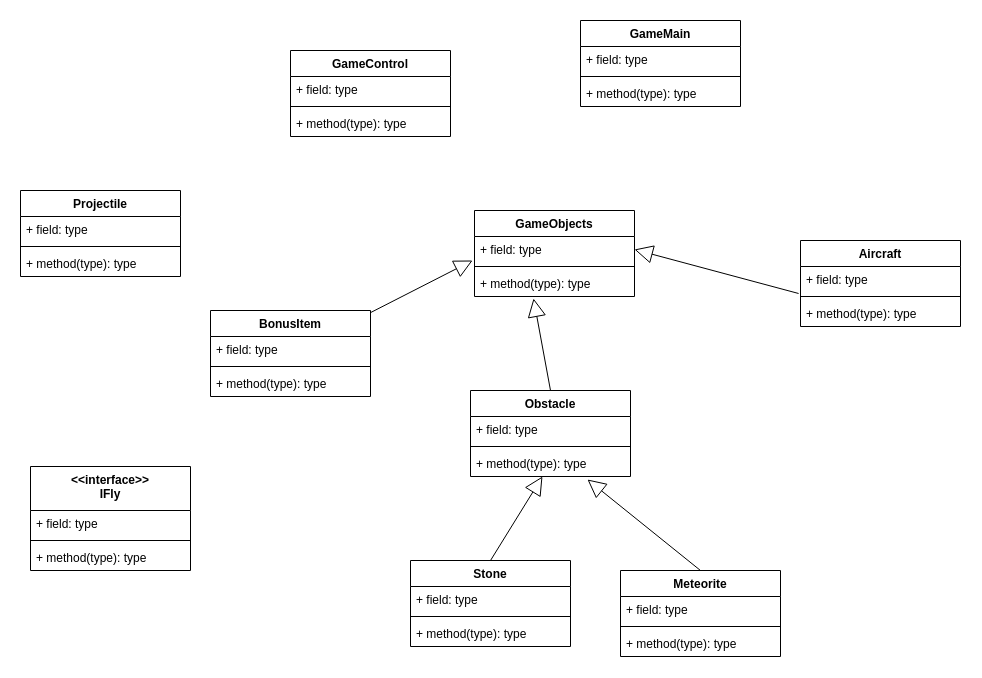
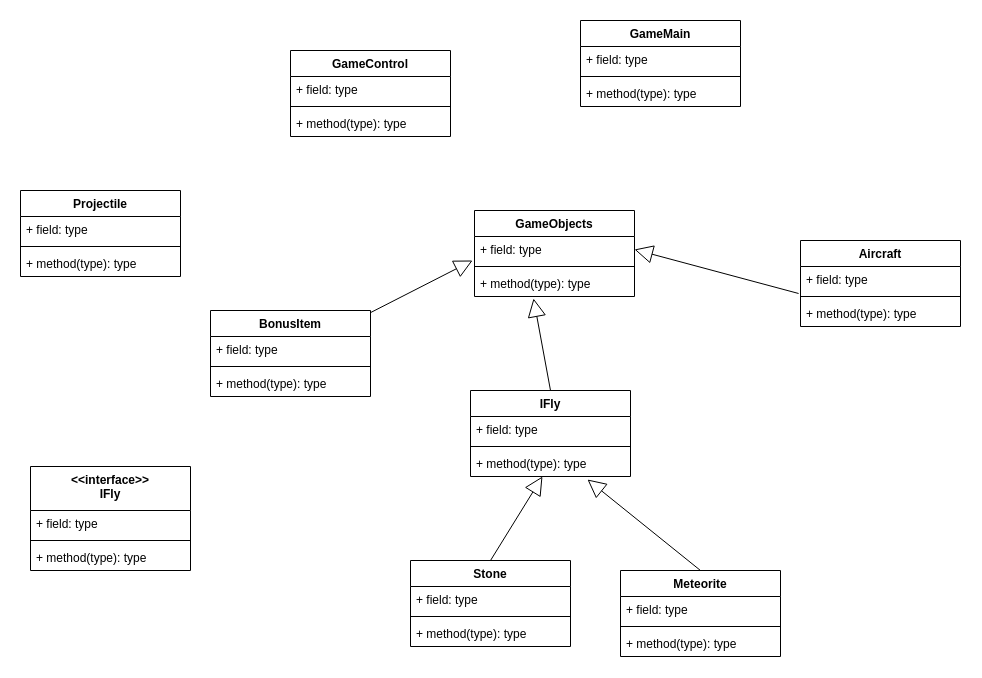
(550, 404) -> (550, 404)
